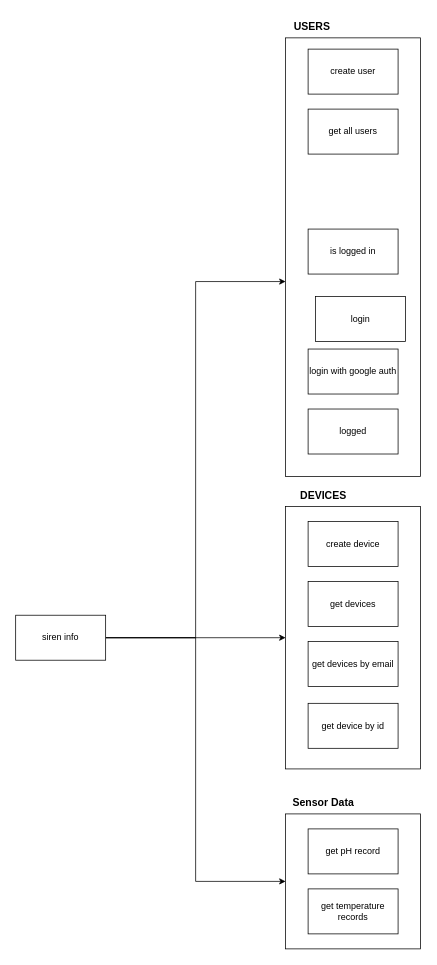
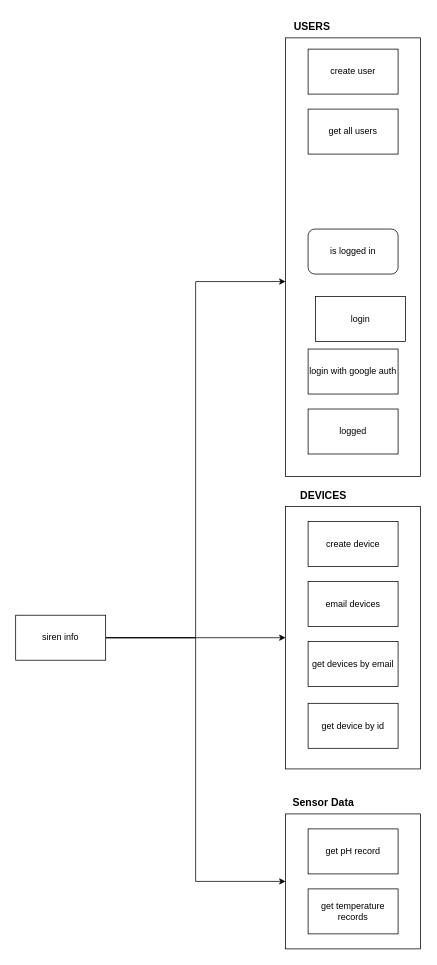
(353, 252) -> (353, 252)
(353, 604) -> (353, 604)
